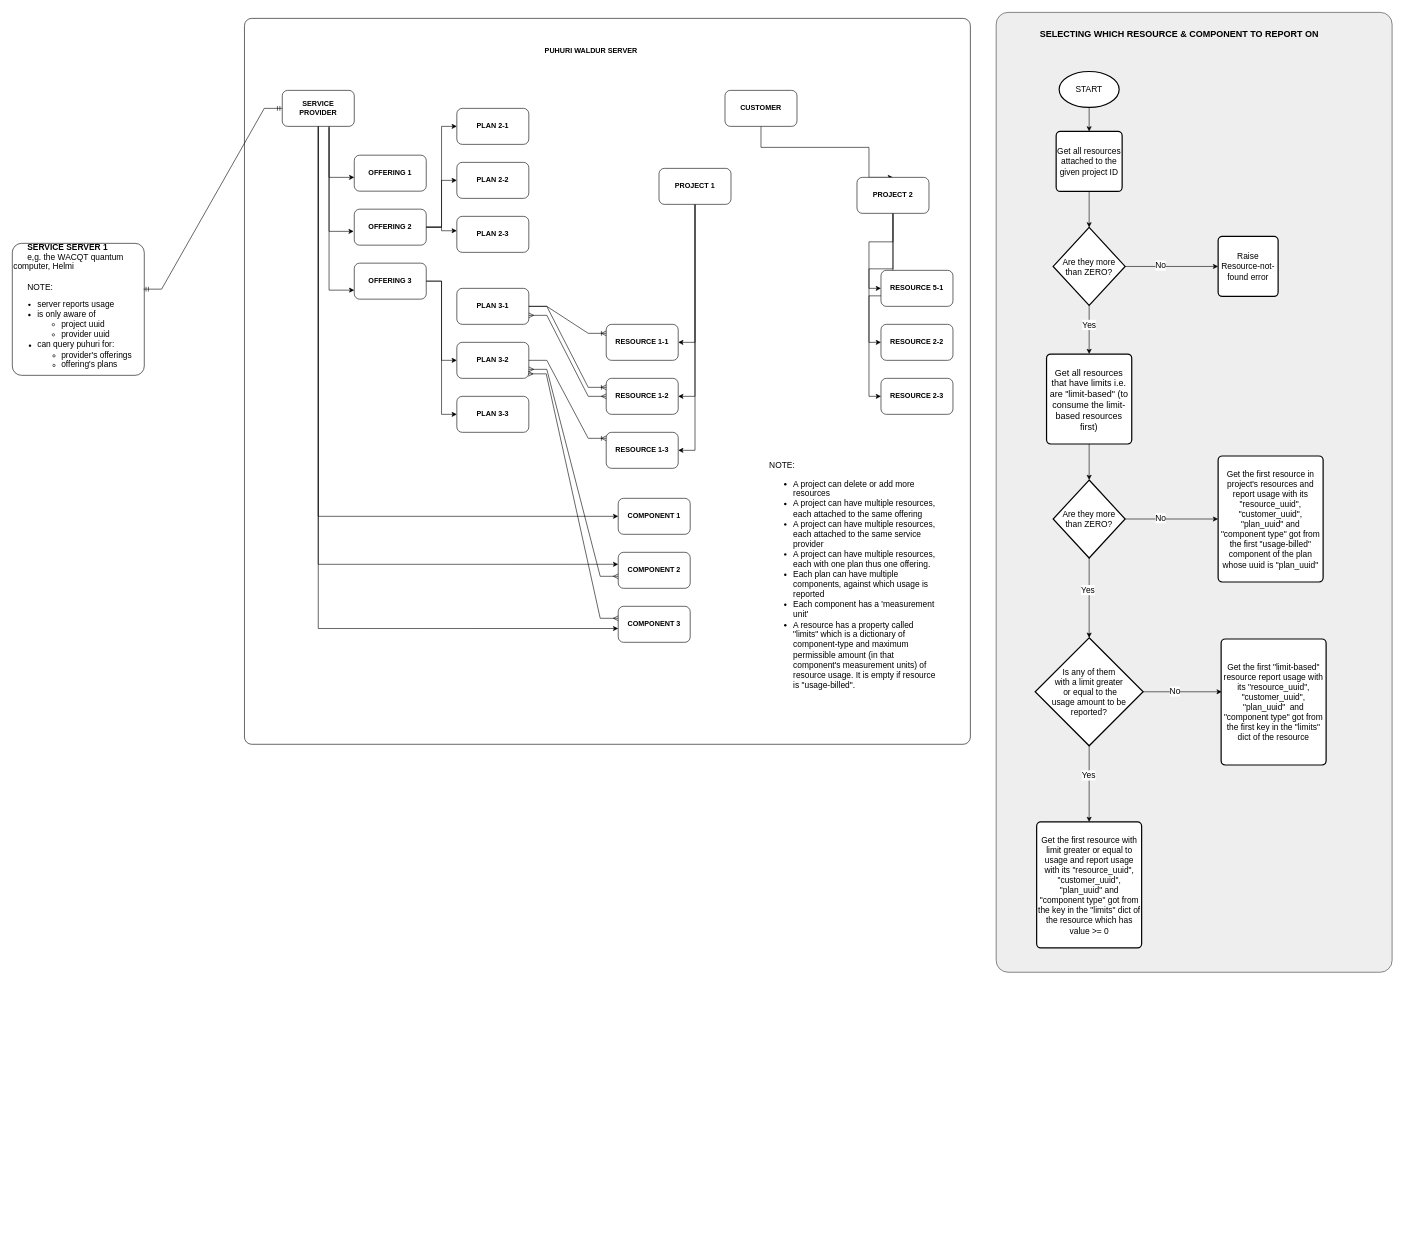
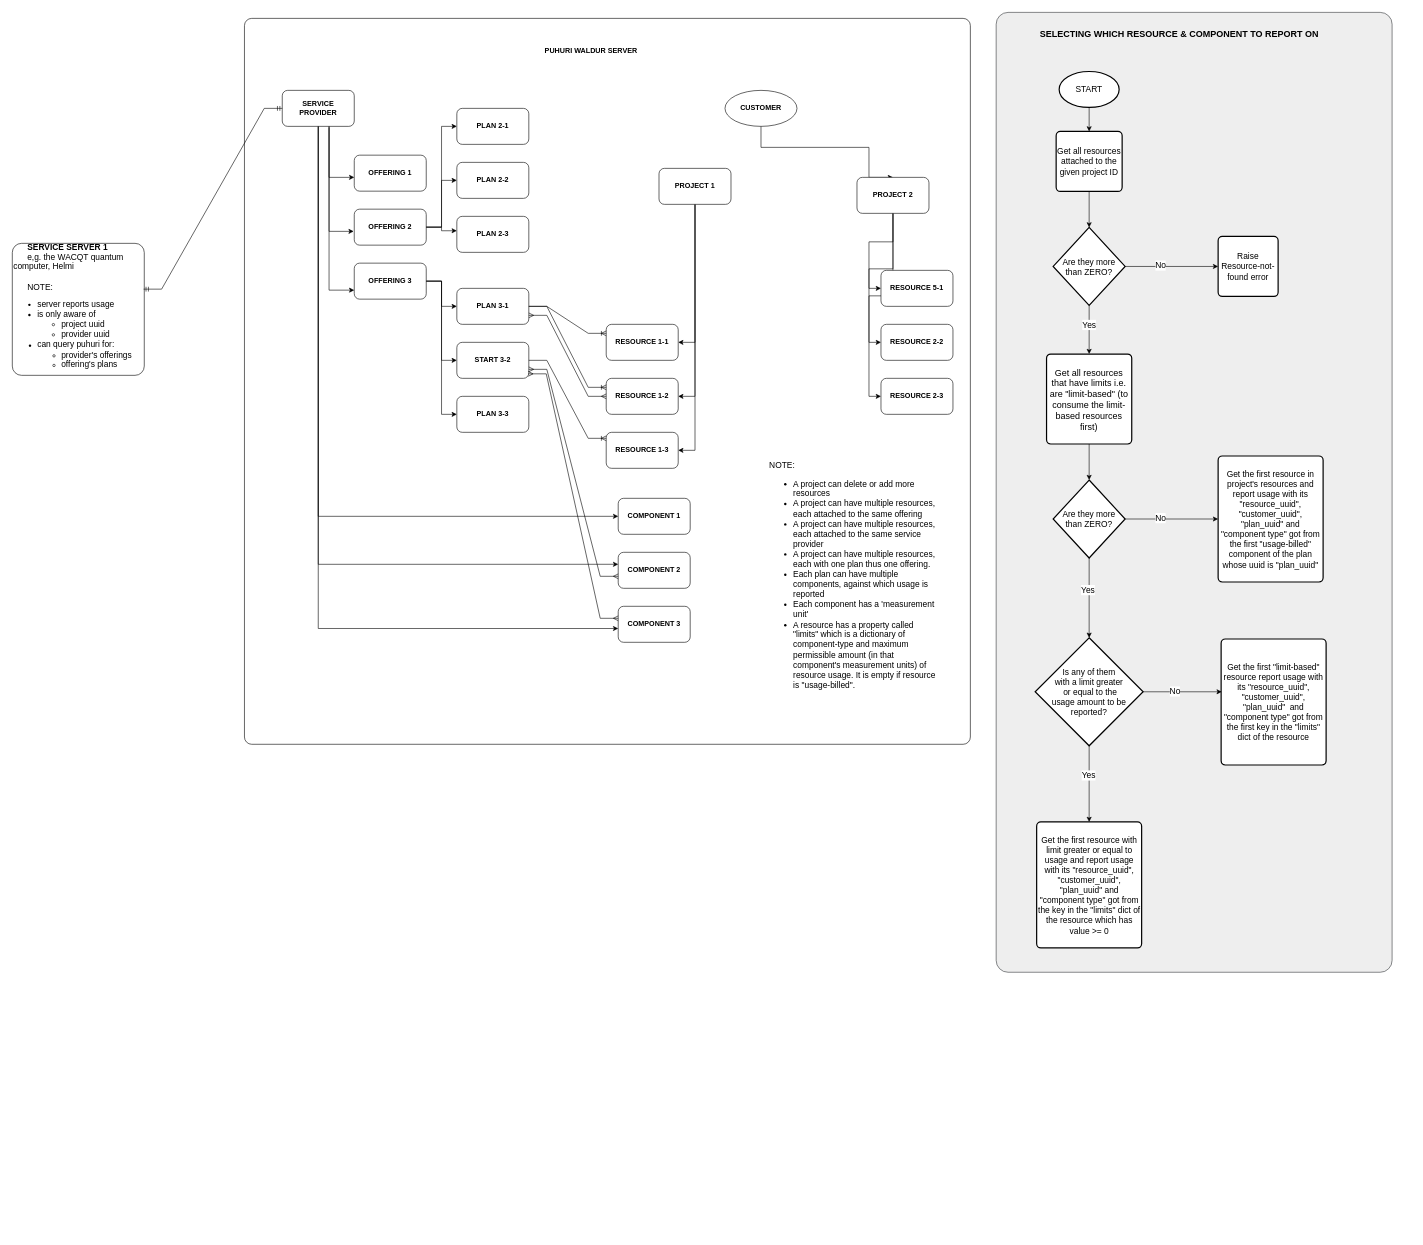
(761, 108) -> (761, 108)
none -> (448, 306)
(493, 360) -> (493, 360)
